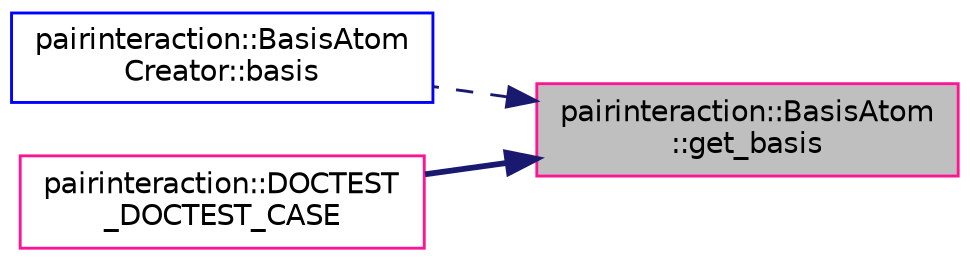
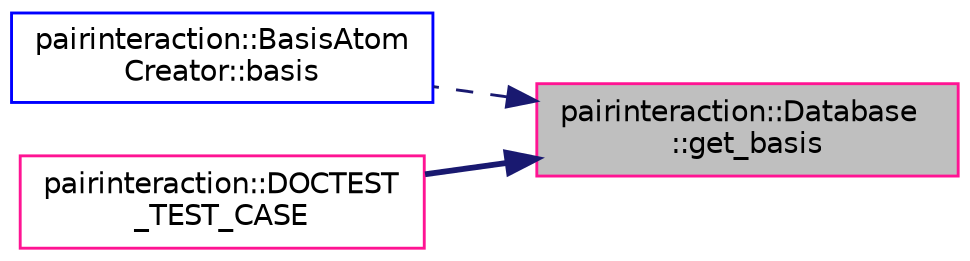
(748, 130) -> (748, 130)
(222, 202) -> (222, 202)
